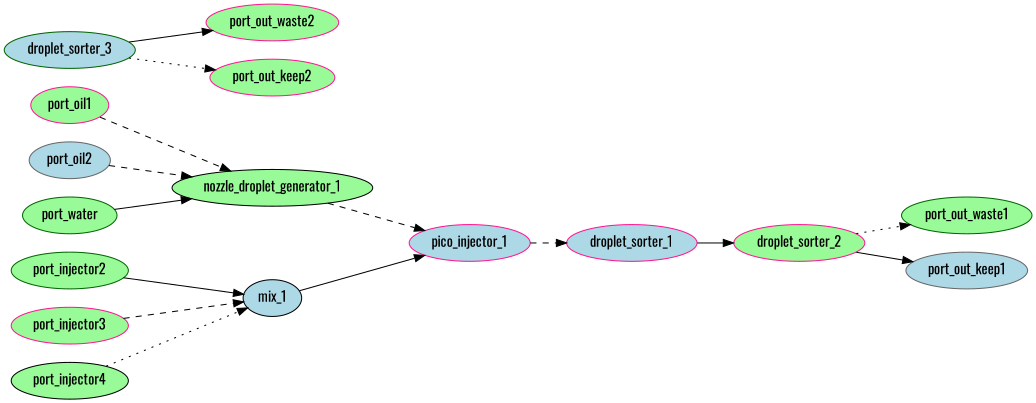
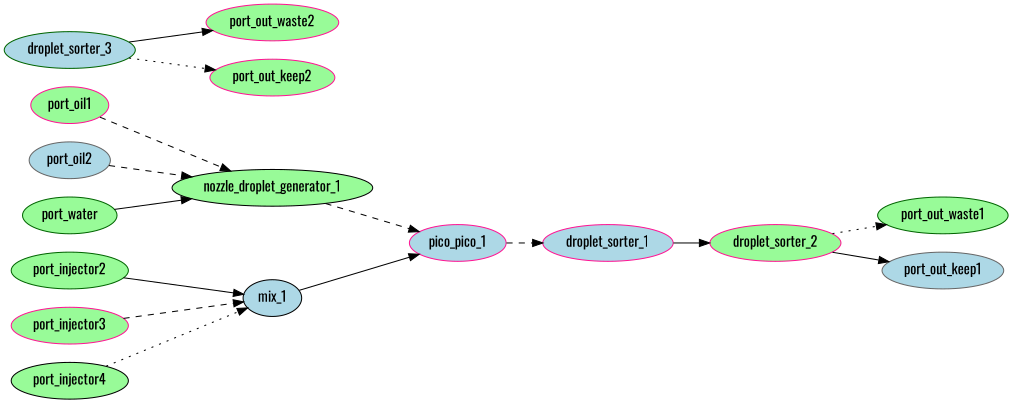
(470, 243) -> (458, 243)
